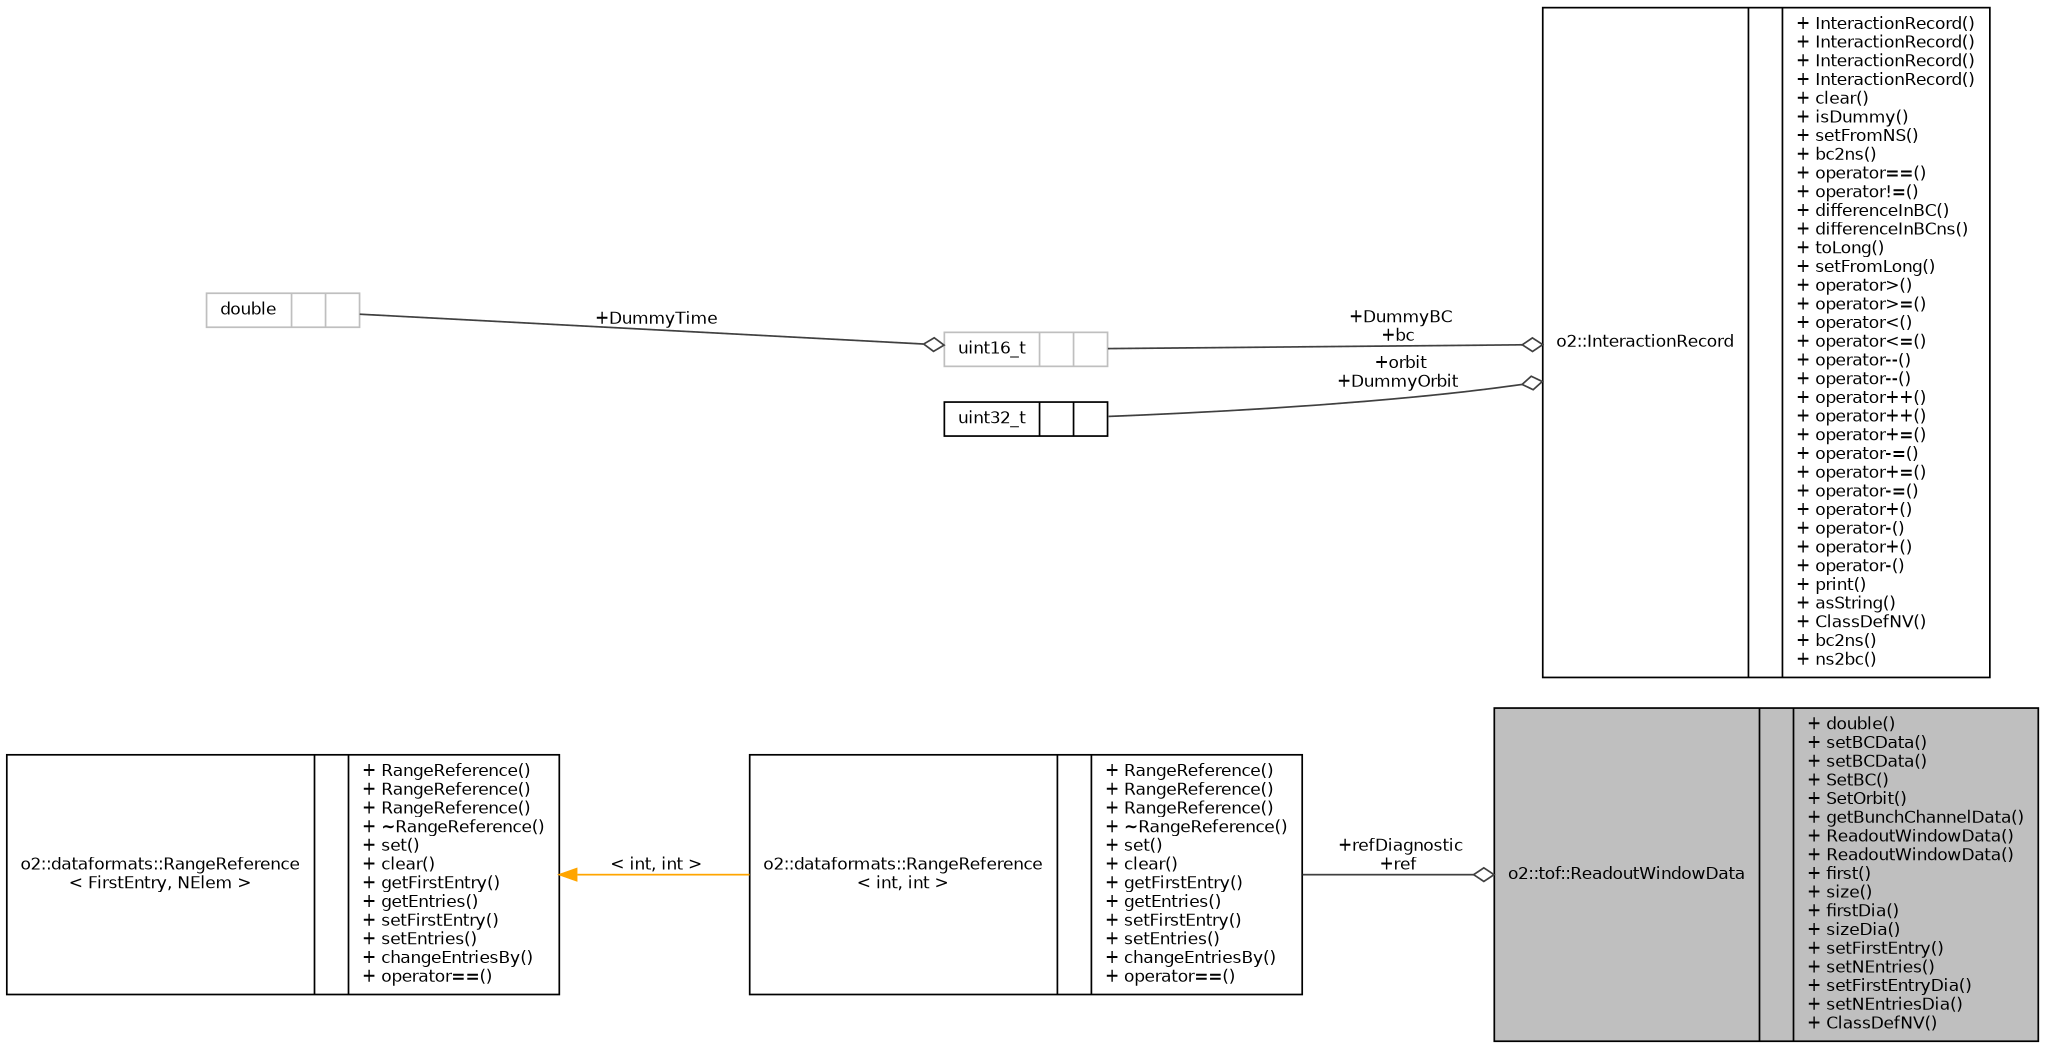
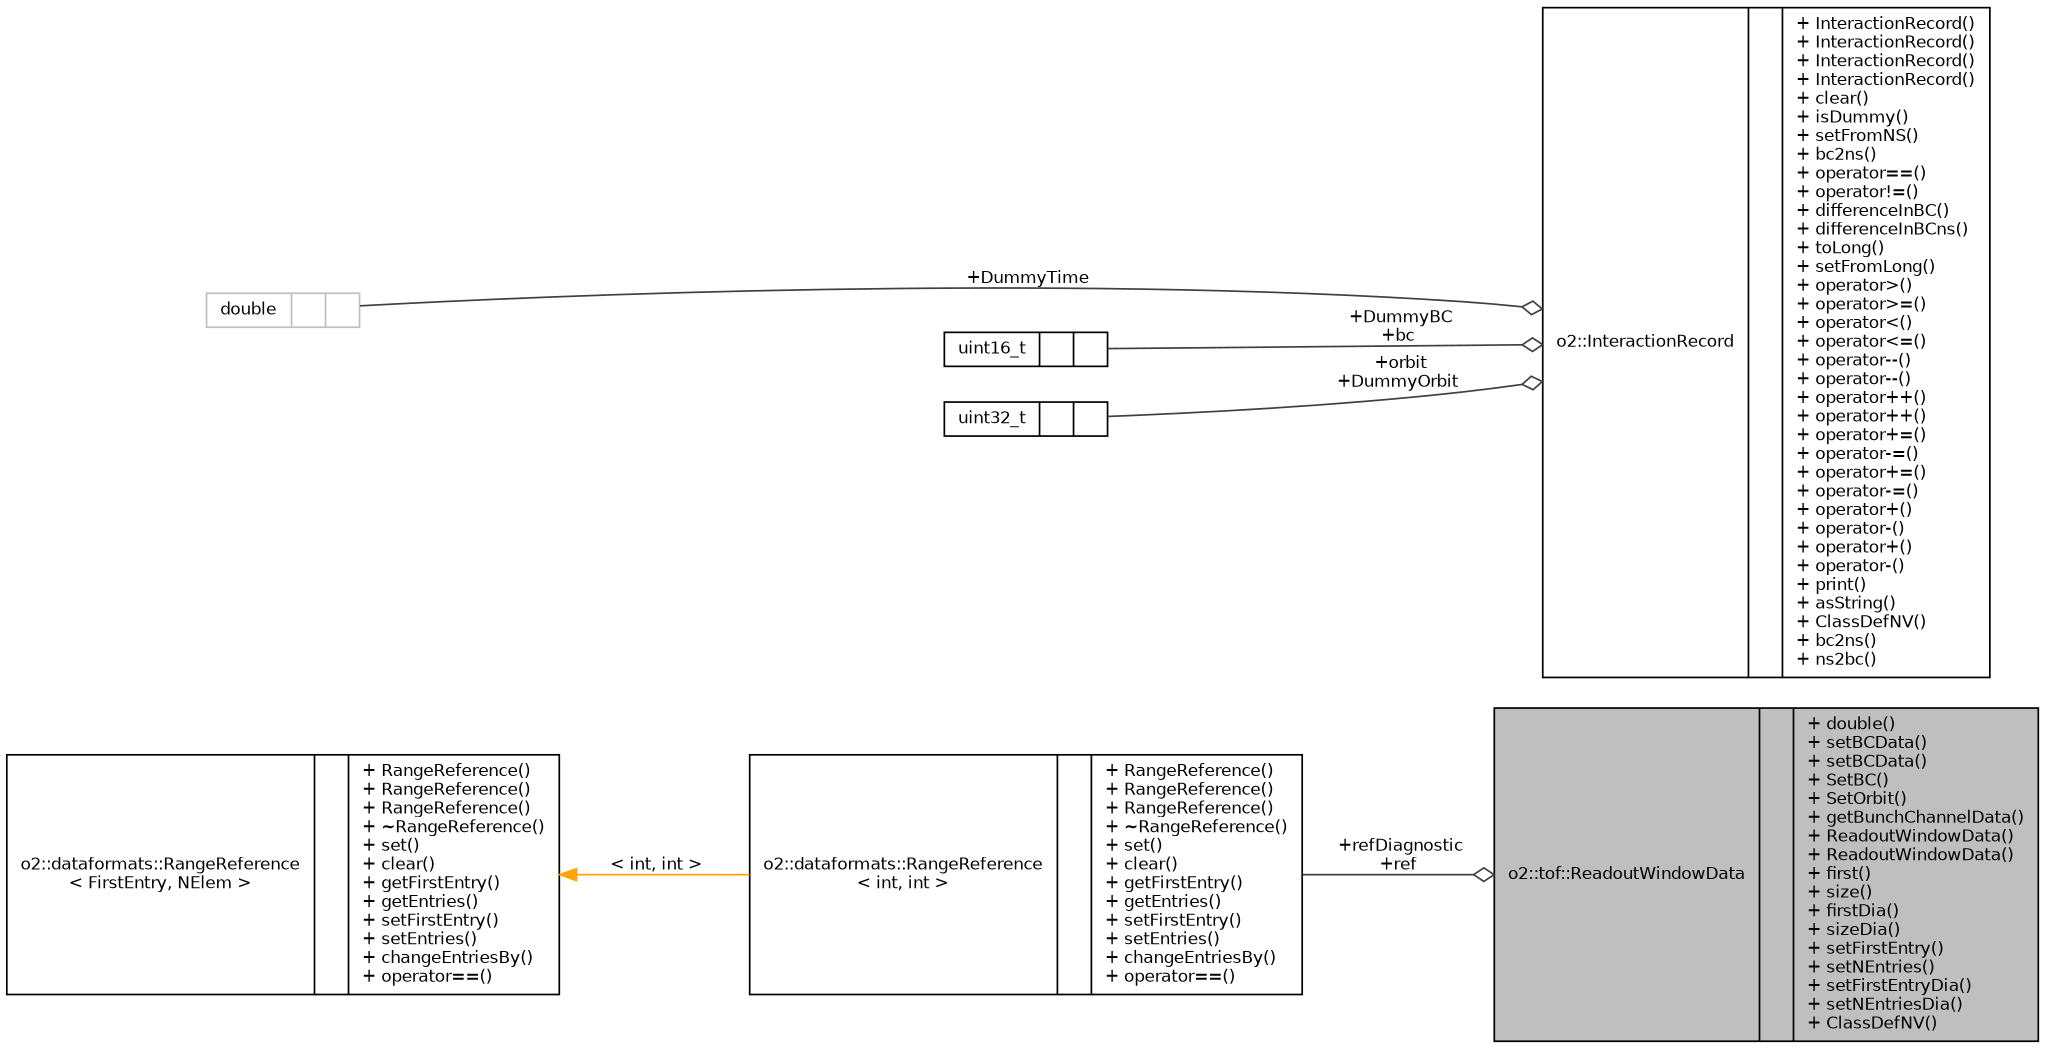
(641, 329) -> (941, 288)
(1026, 349) -> (1026, 349)
